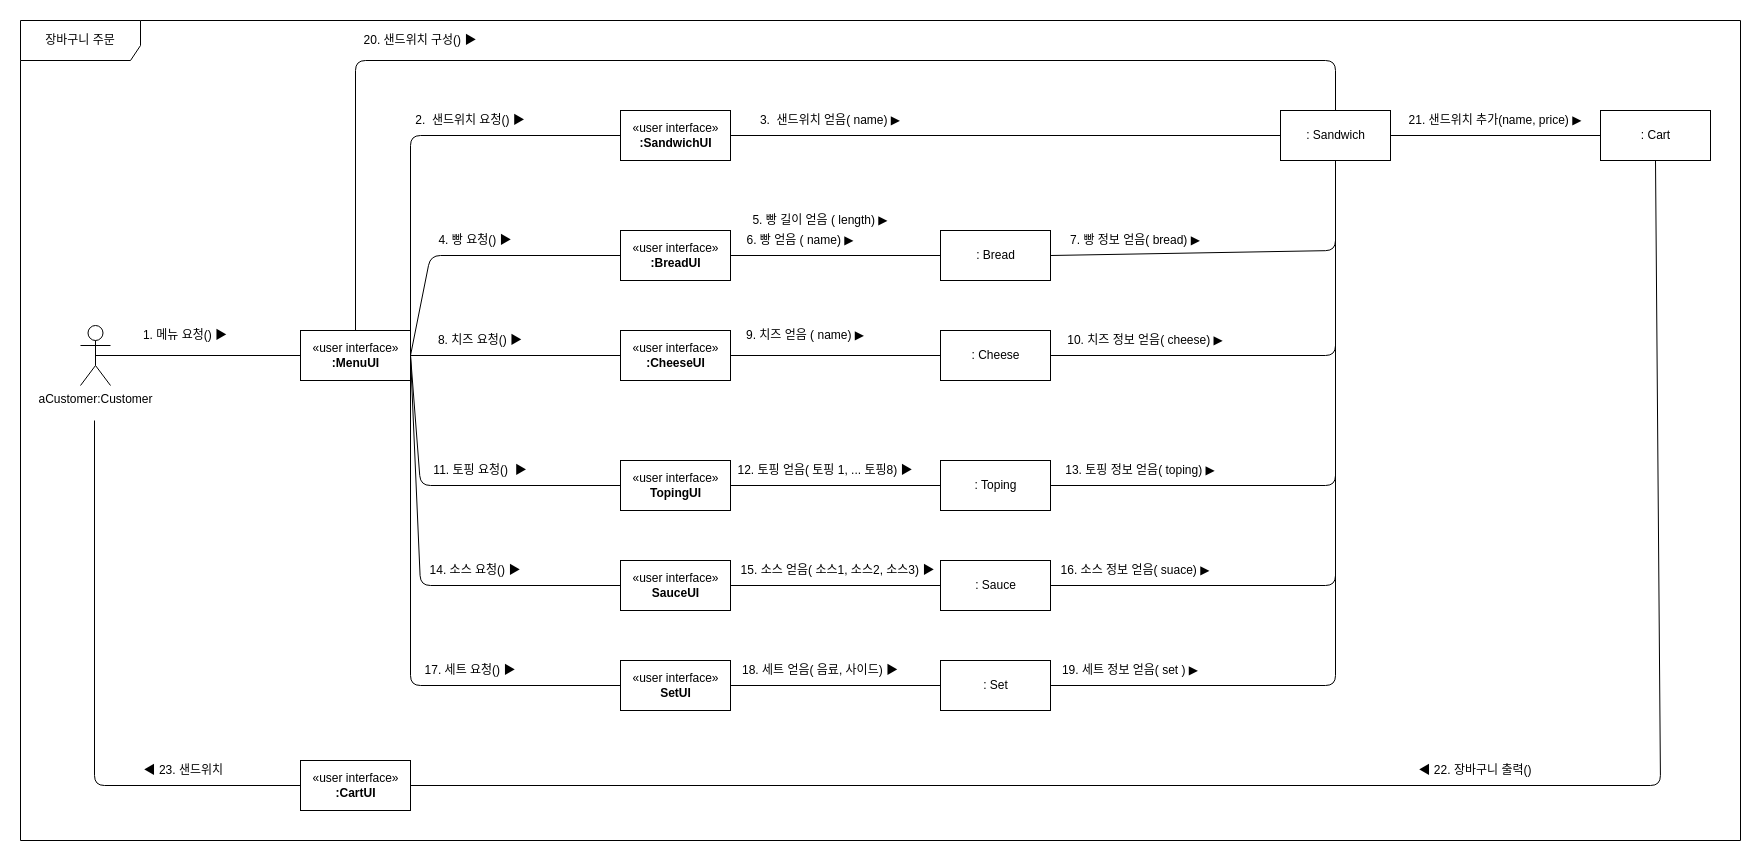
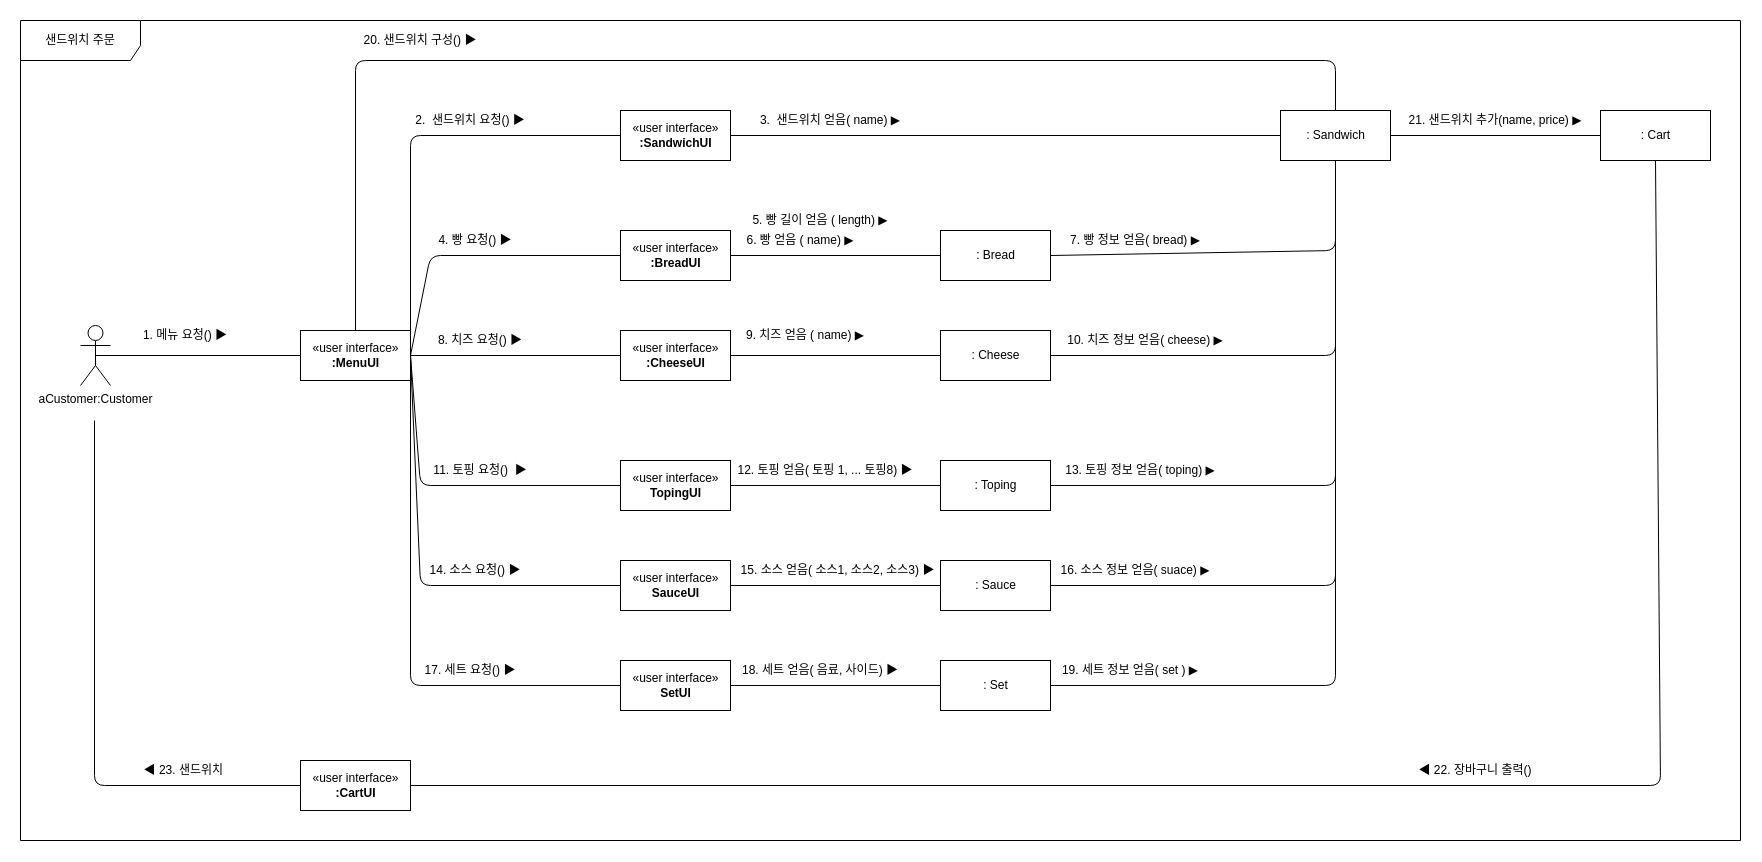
(81, 41) -> (81, 41)
